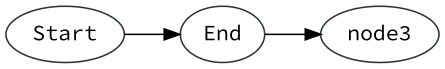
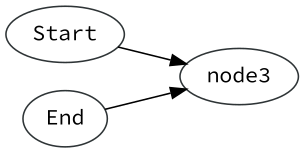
(144, 34) -> (144, 54)
